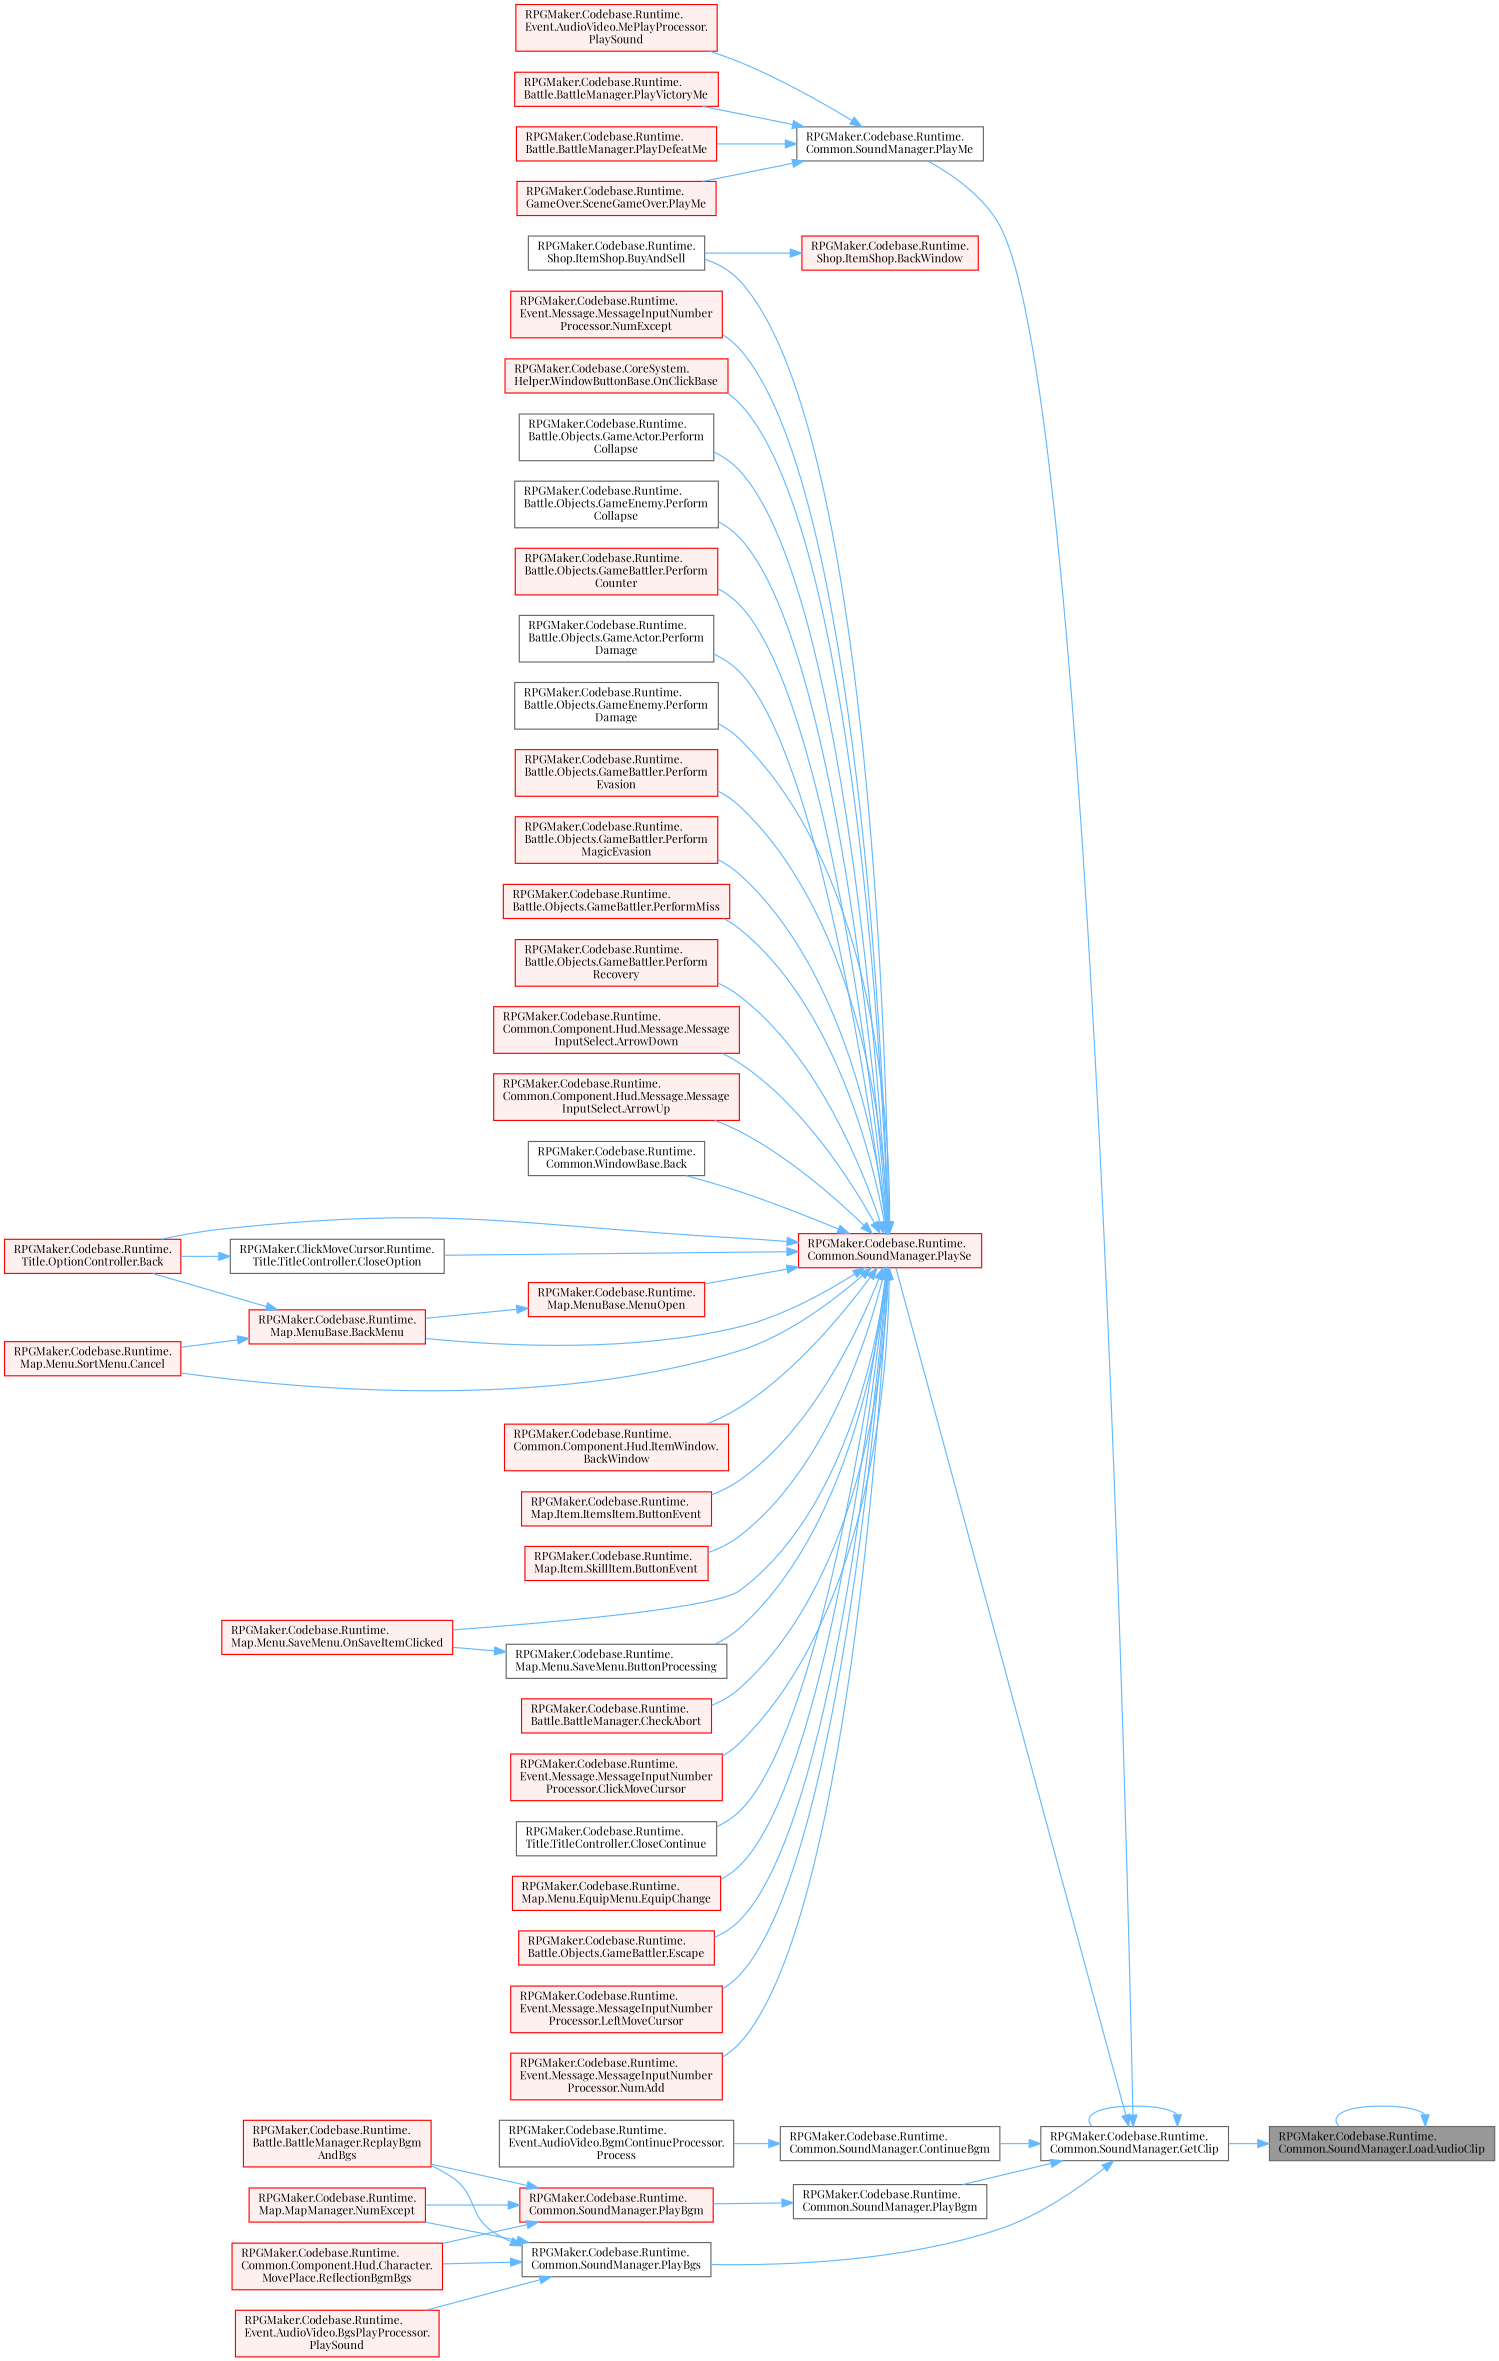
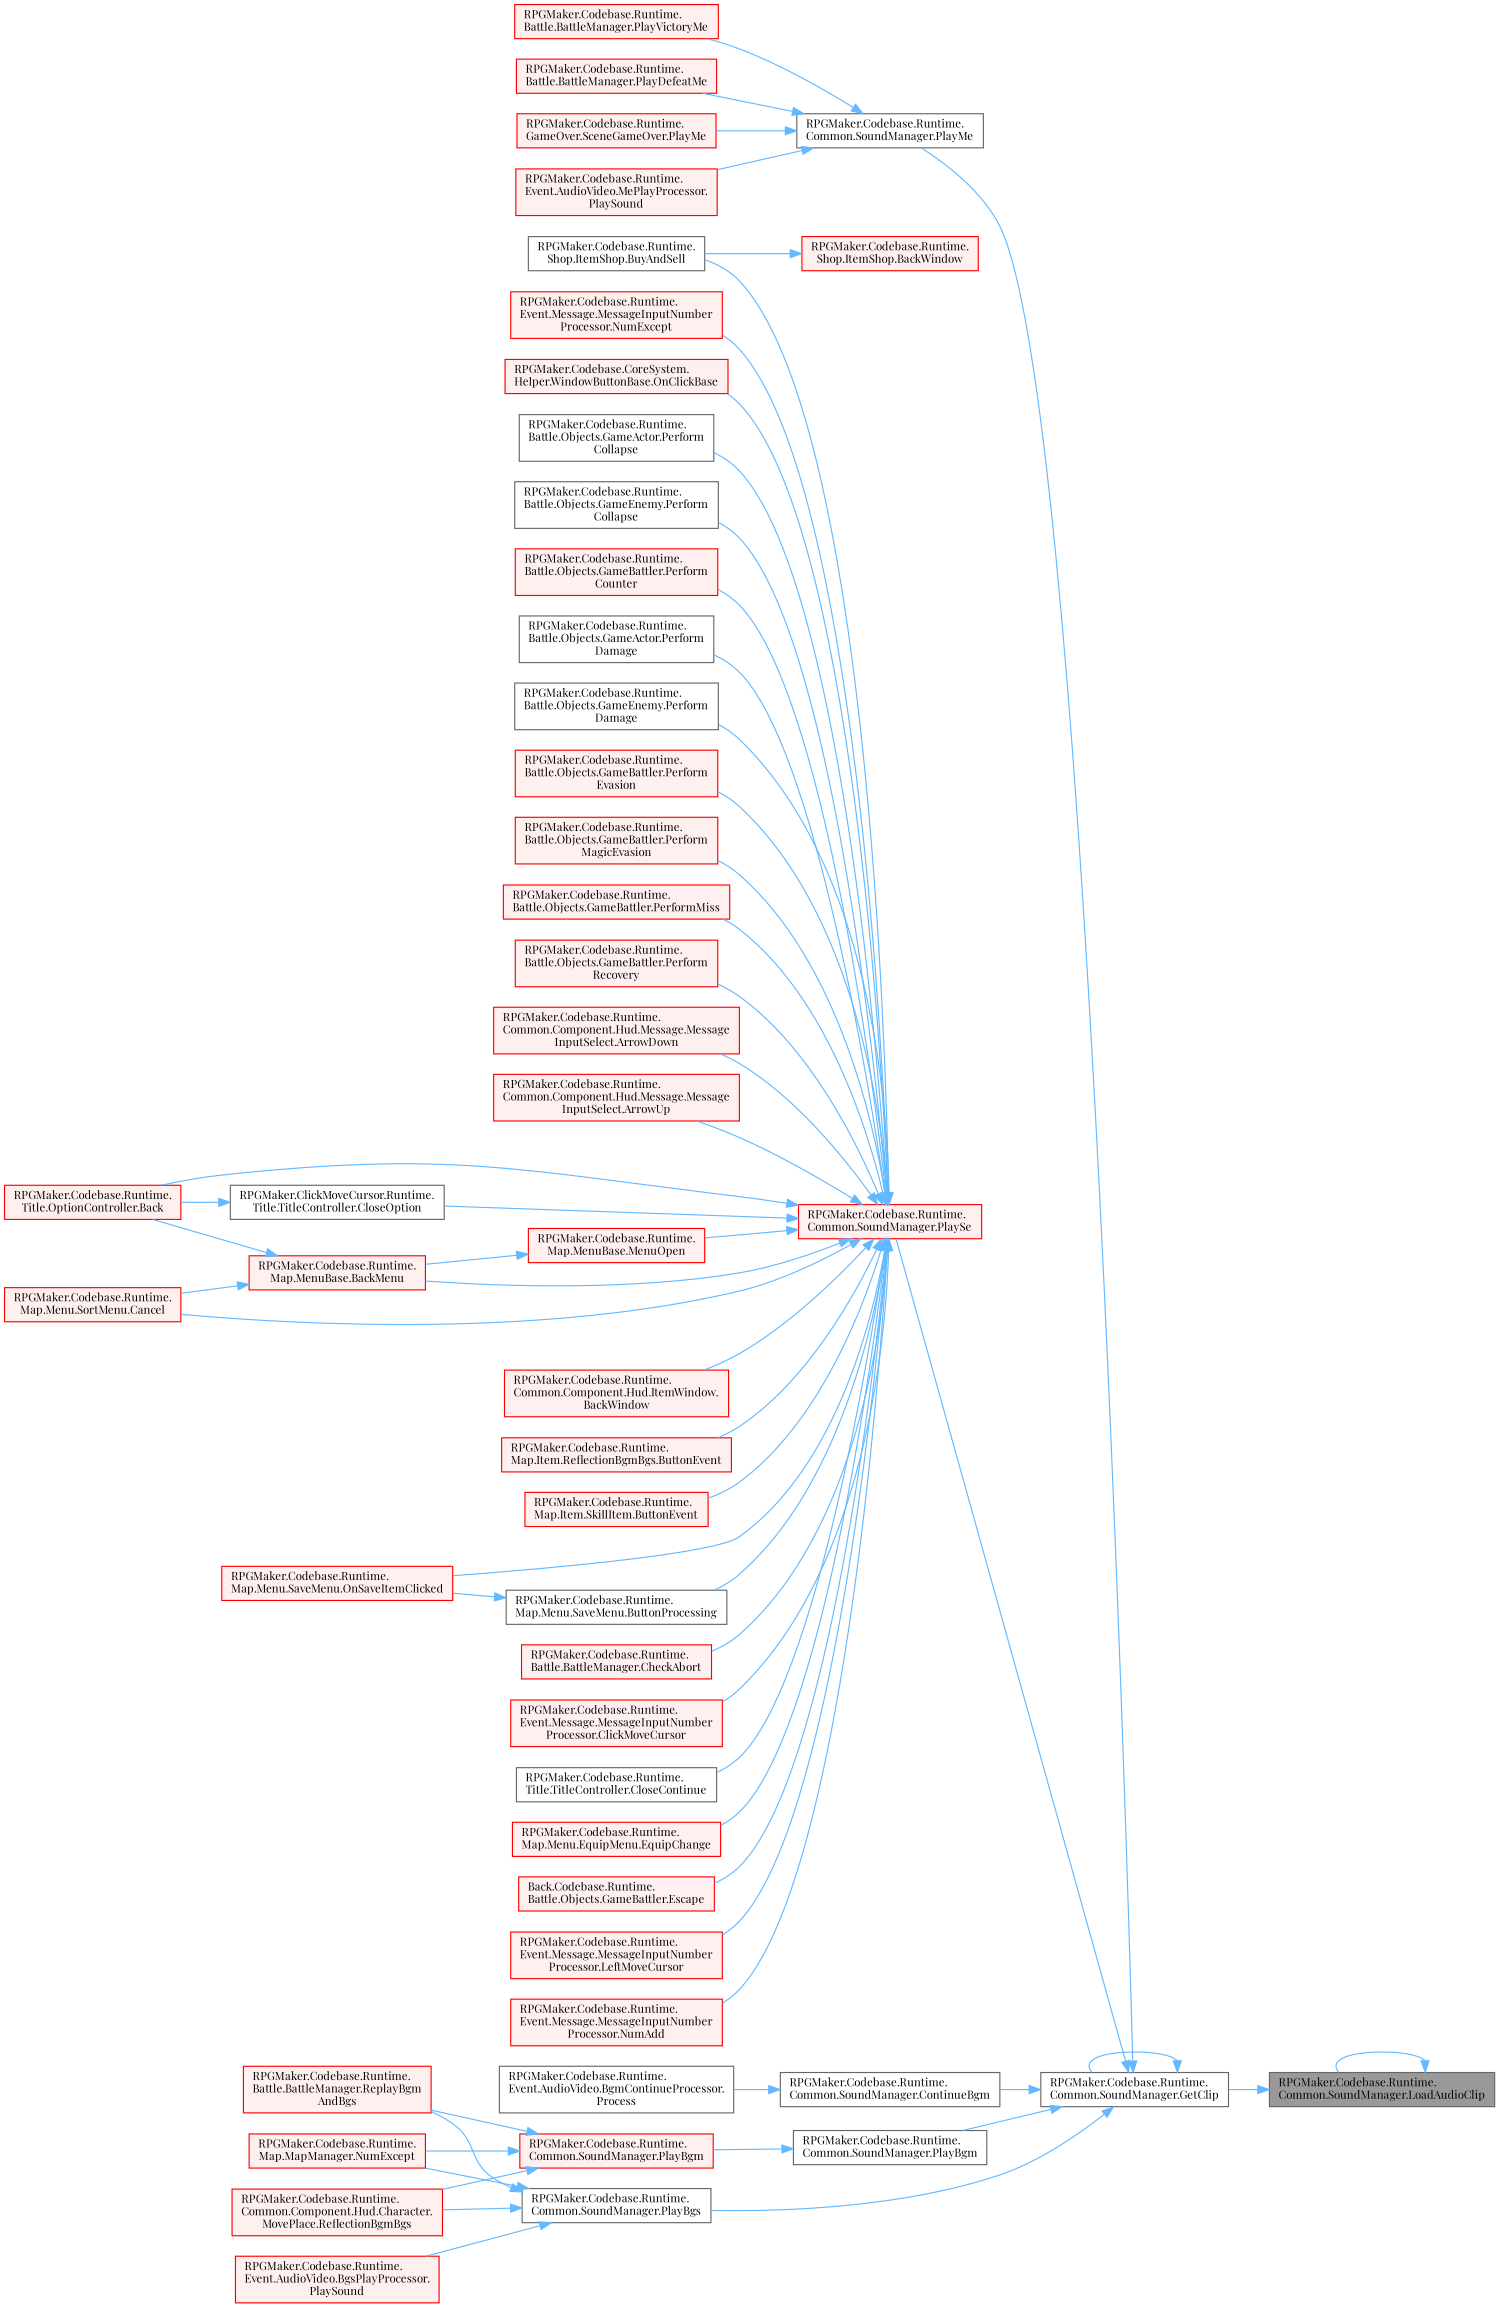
(617, 1159) -> none
(617, 1509) -> (617, 1455)
(617, 1948) -> (617, 1894)
